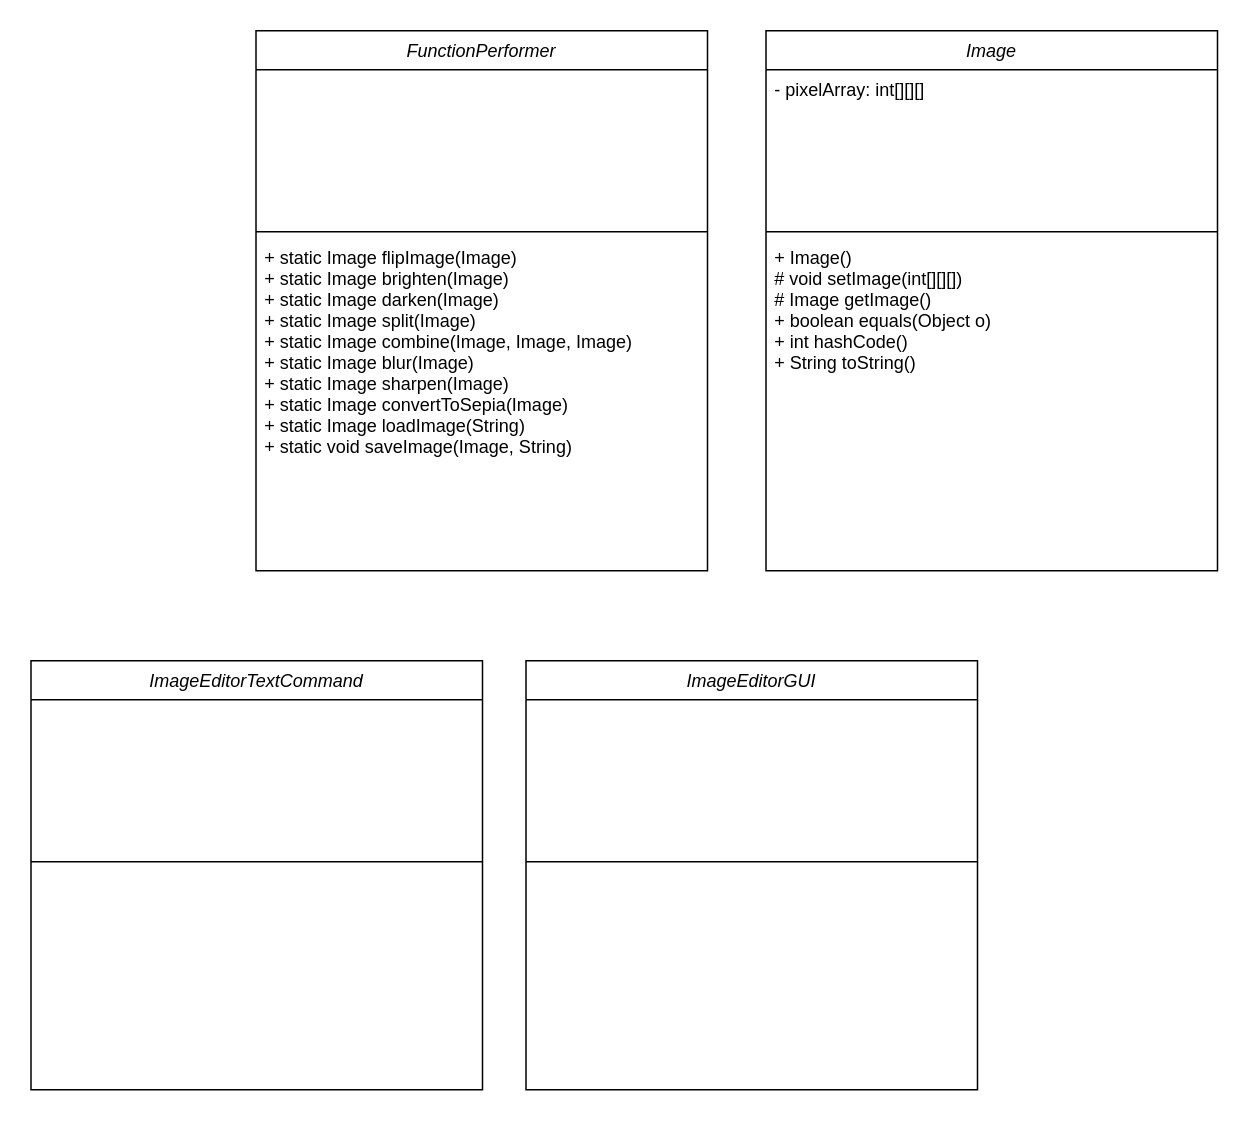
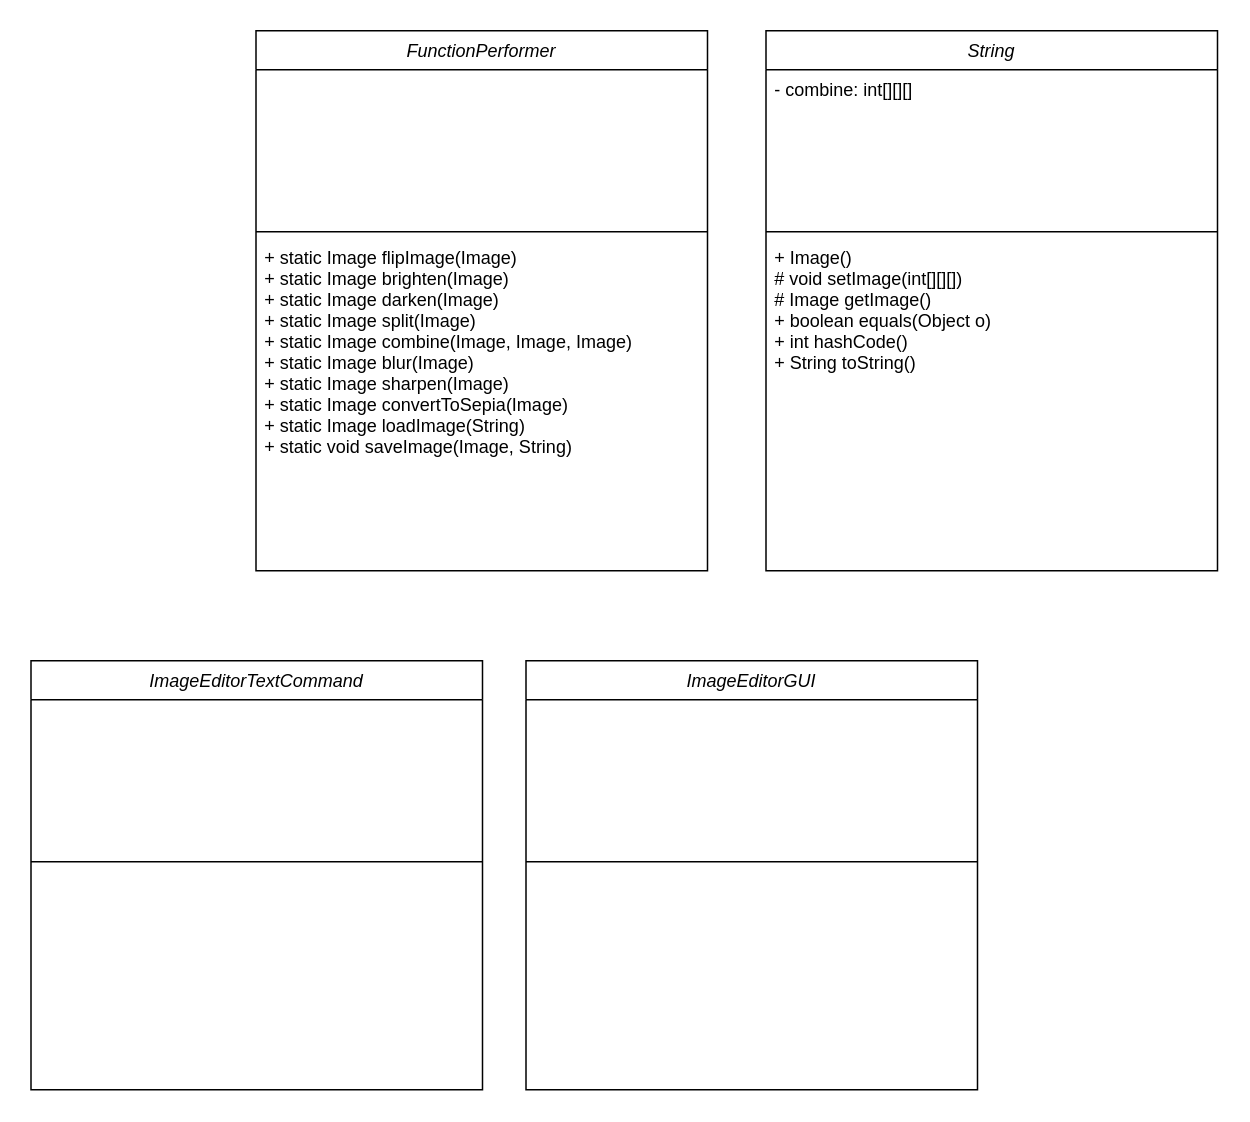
(991, 51) -> (991, 51)
(876, 90) -> (863, 90)
